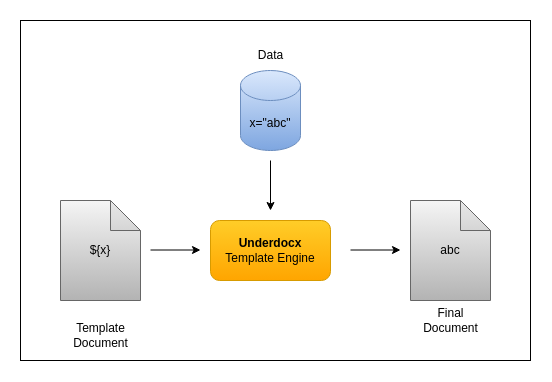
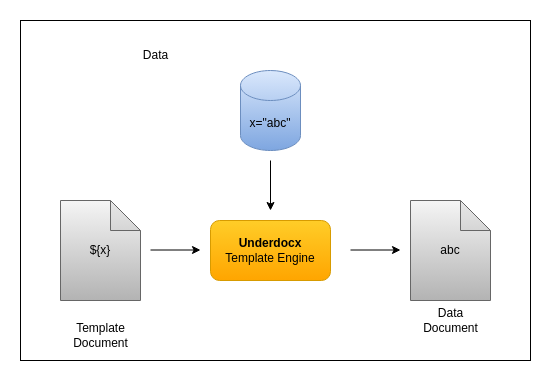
(271, 56) -> (156, 56)
(451, 321) -> (451, 321)
